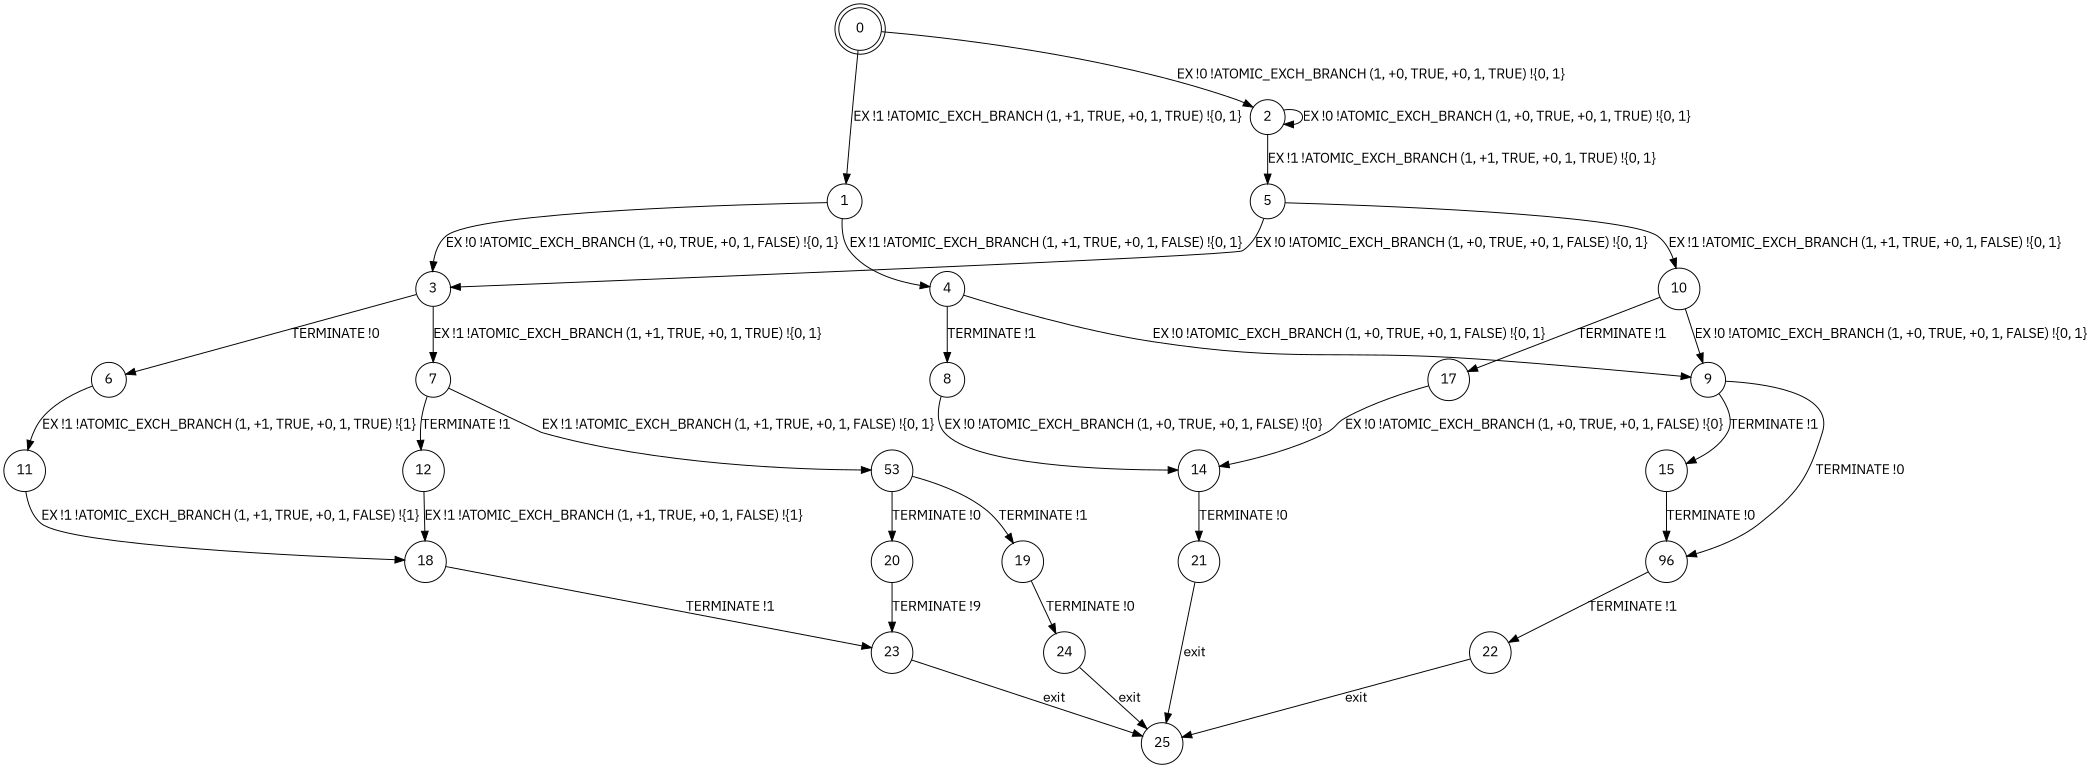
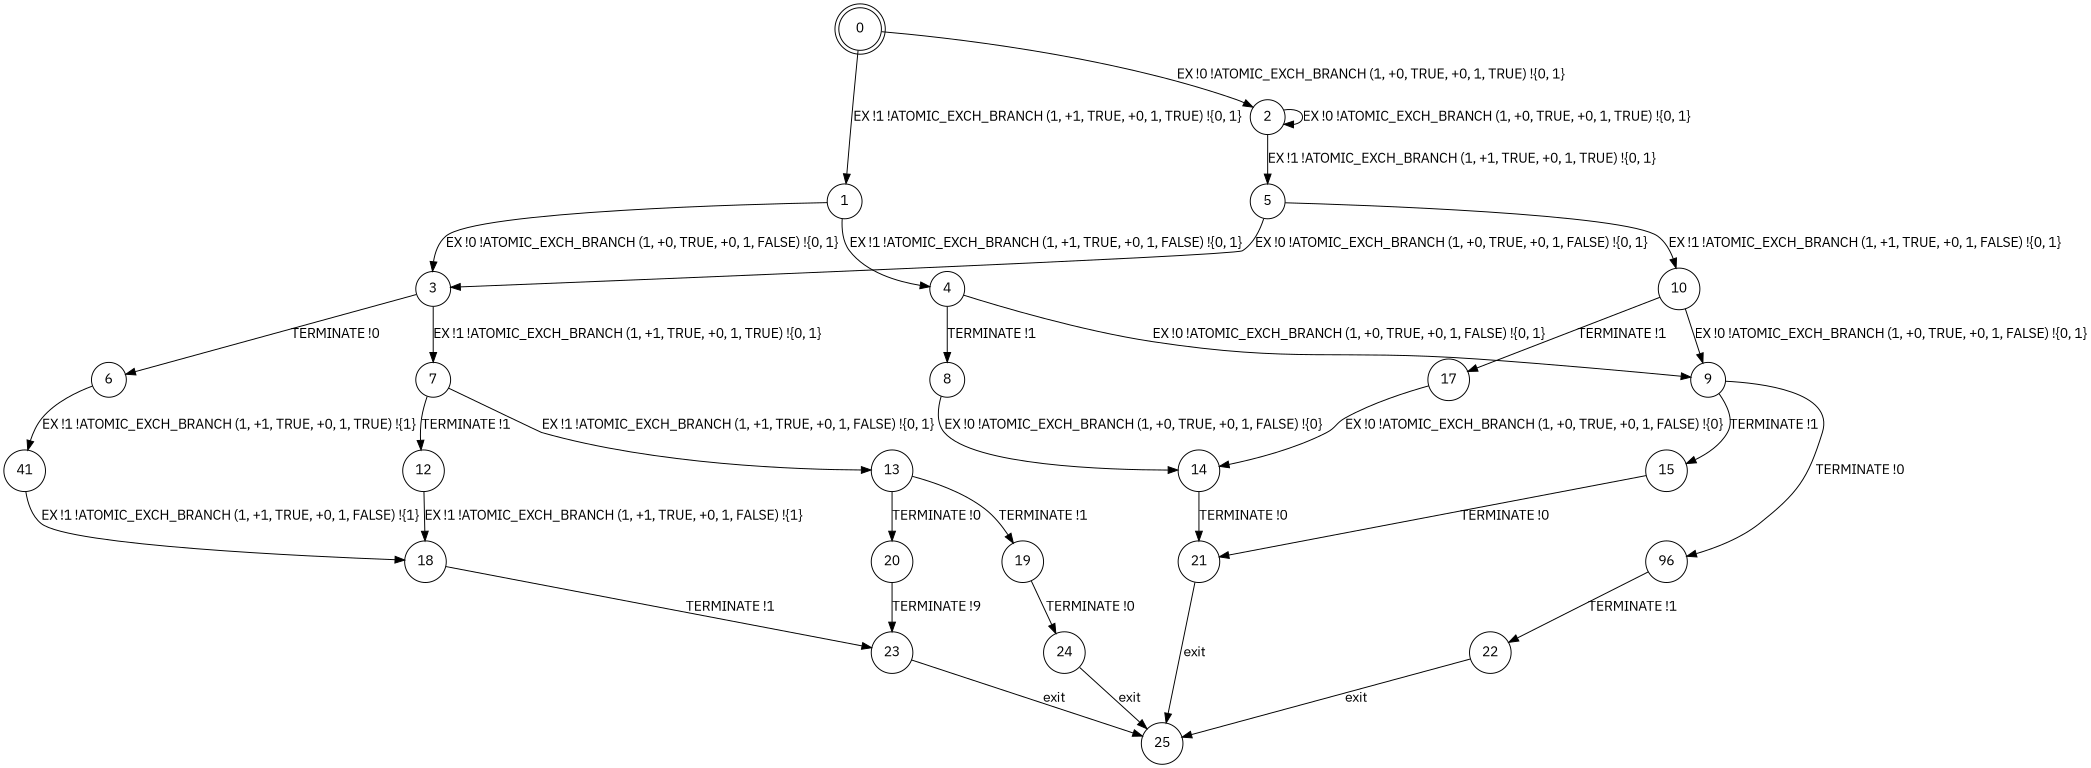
(25, 471) -> (25, 471)
(892, 471) -> (892, 471)
(1667, 512) -> (1437, 515)
